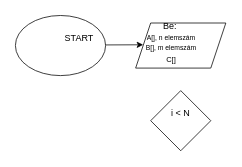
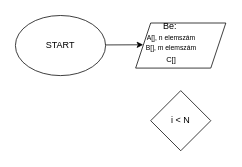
(79, 38) -> (60, 45)
(180, 113) -> (180, 120)
